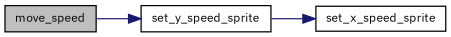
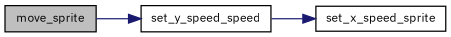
(51, 19) -> (51, 19)
(206, 19) -> (206, 19)
